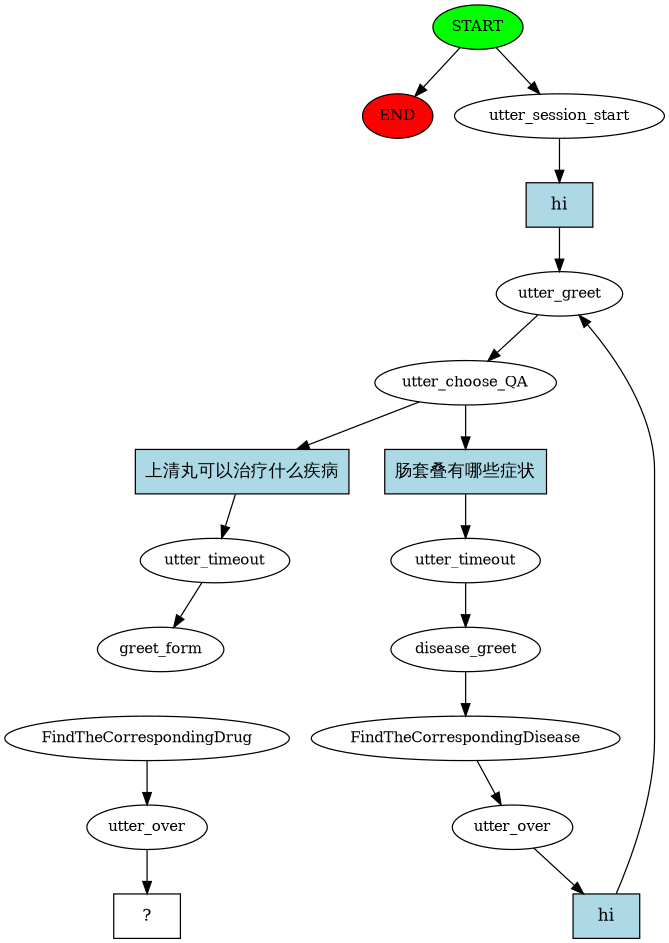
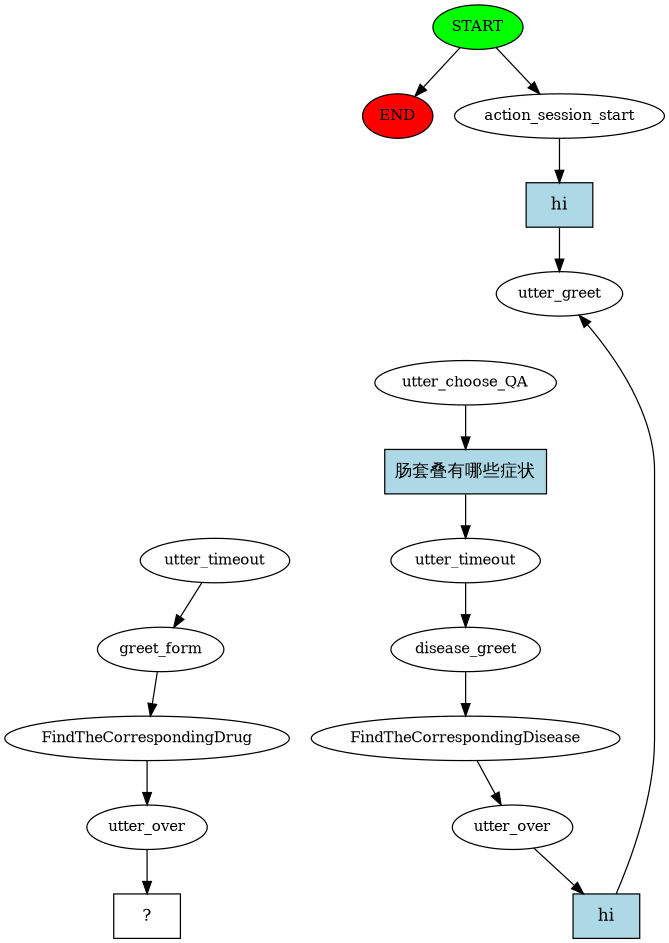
(559, 116) -> (559, 116)
(517, 334) -> none
(242, 472) -> none
none -> (155, 688)
